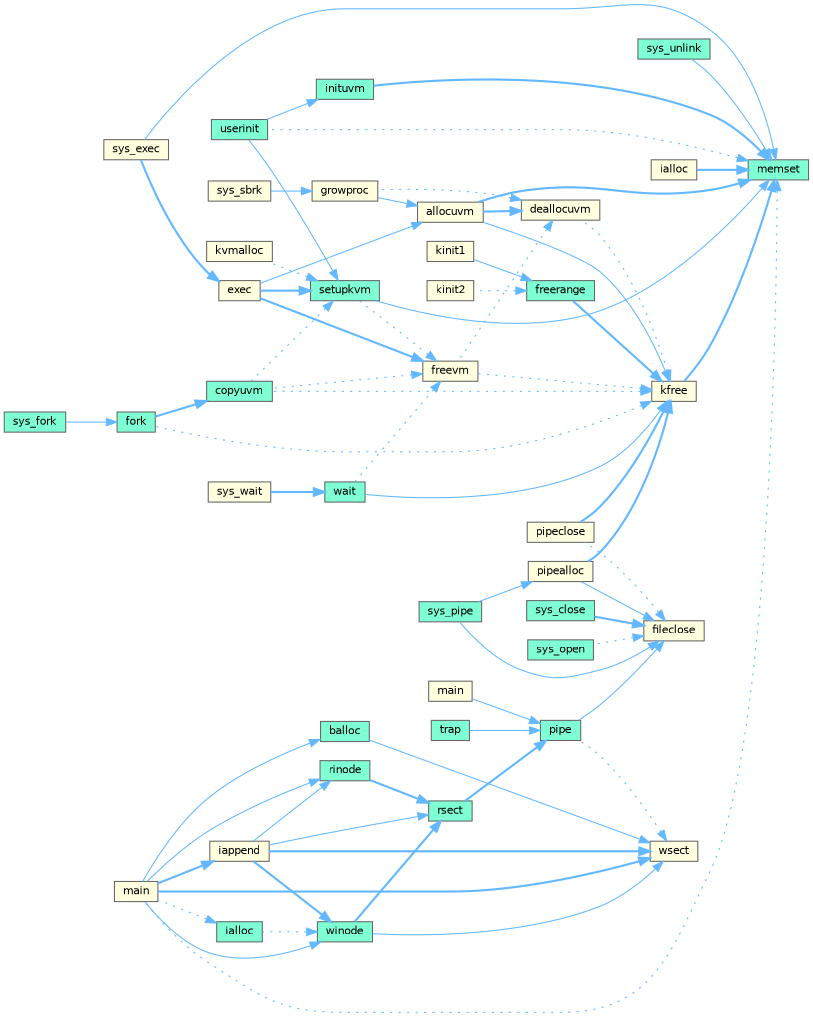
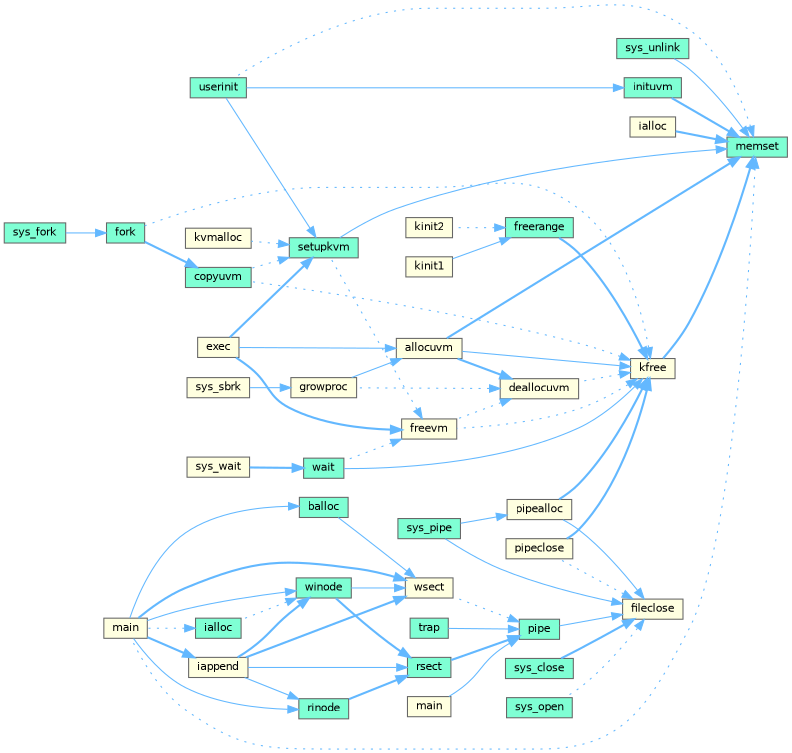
(136, 150) -> none
(342, 382) -> none
(624, 782) -> (481, 607)
